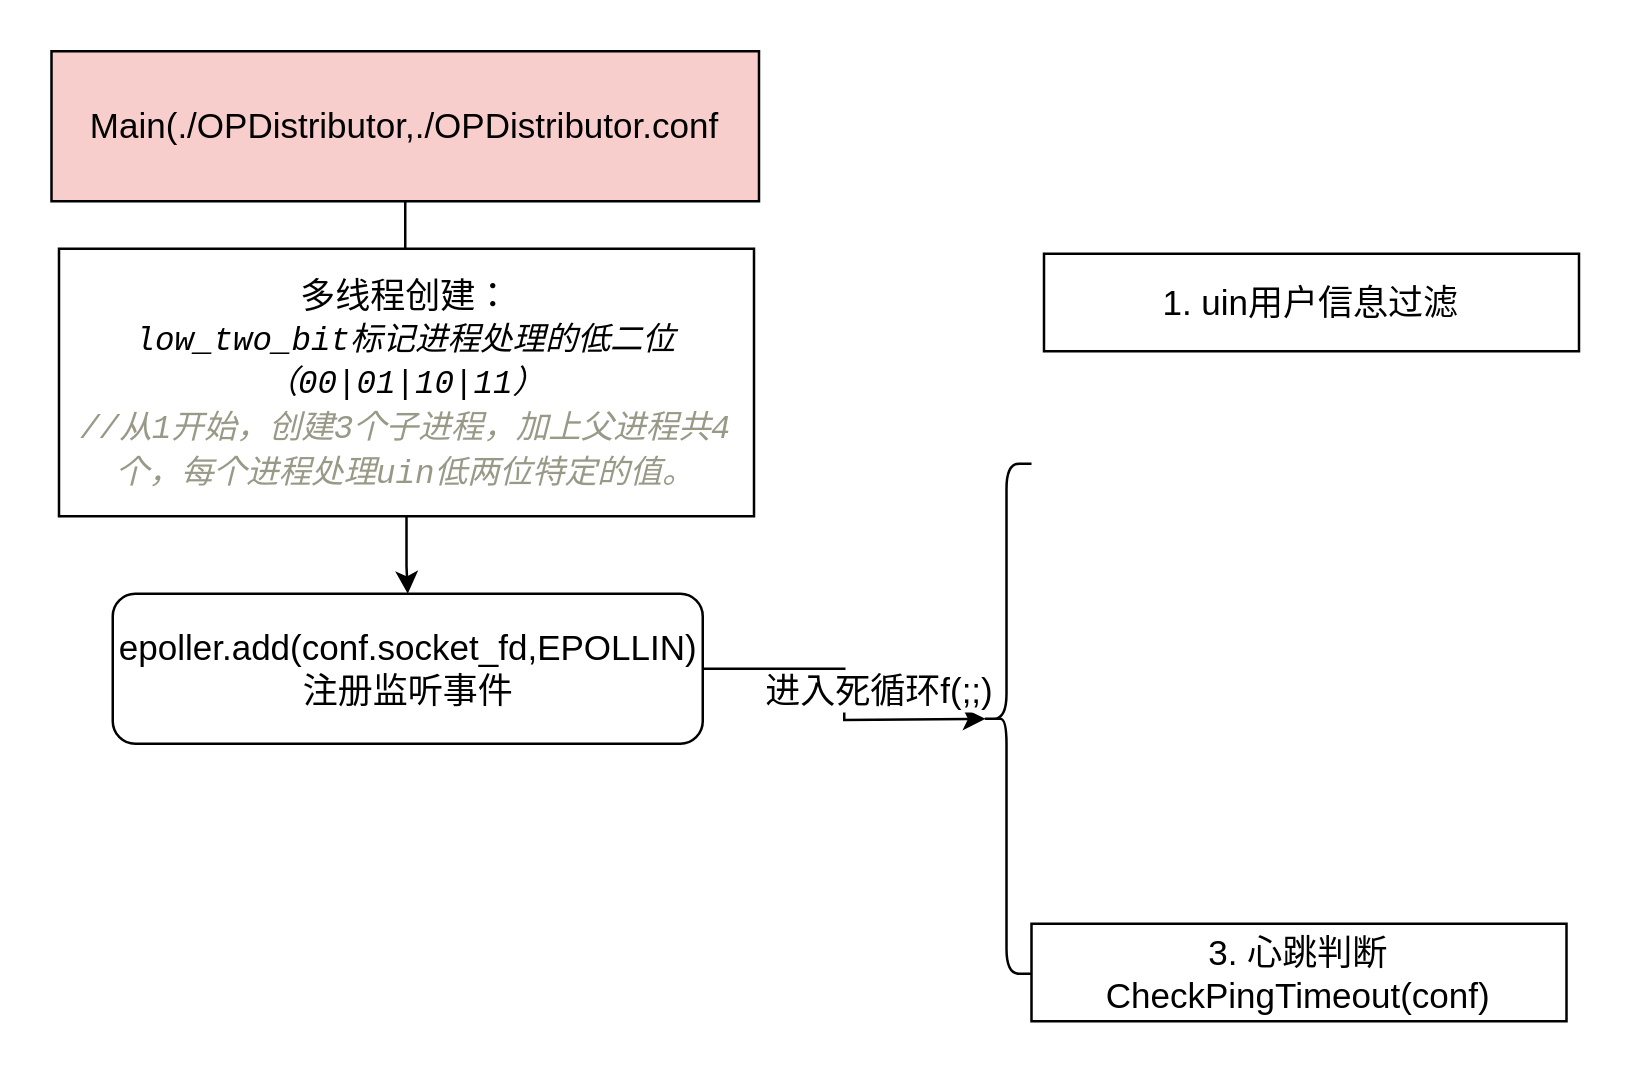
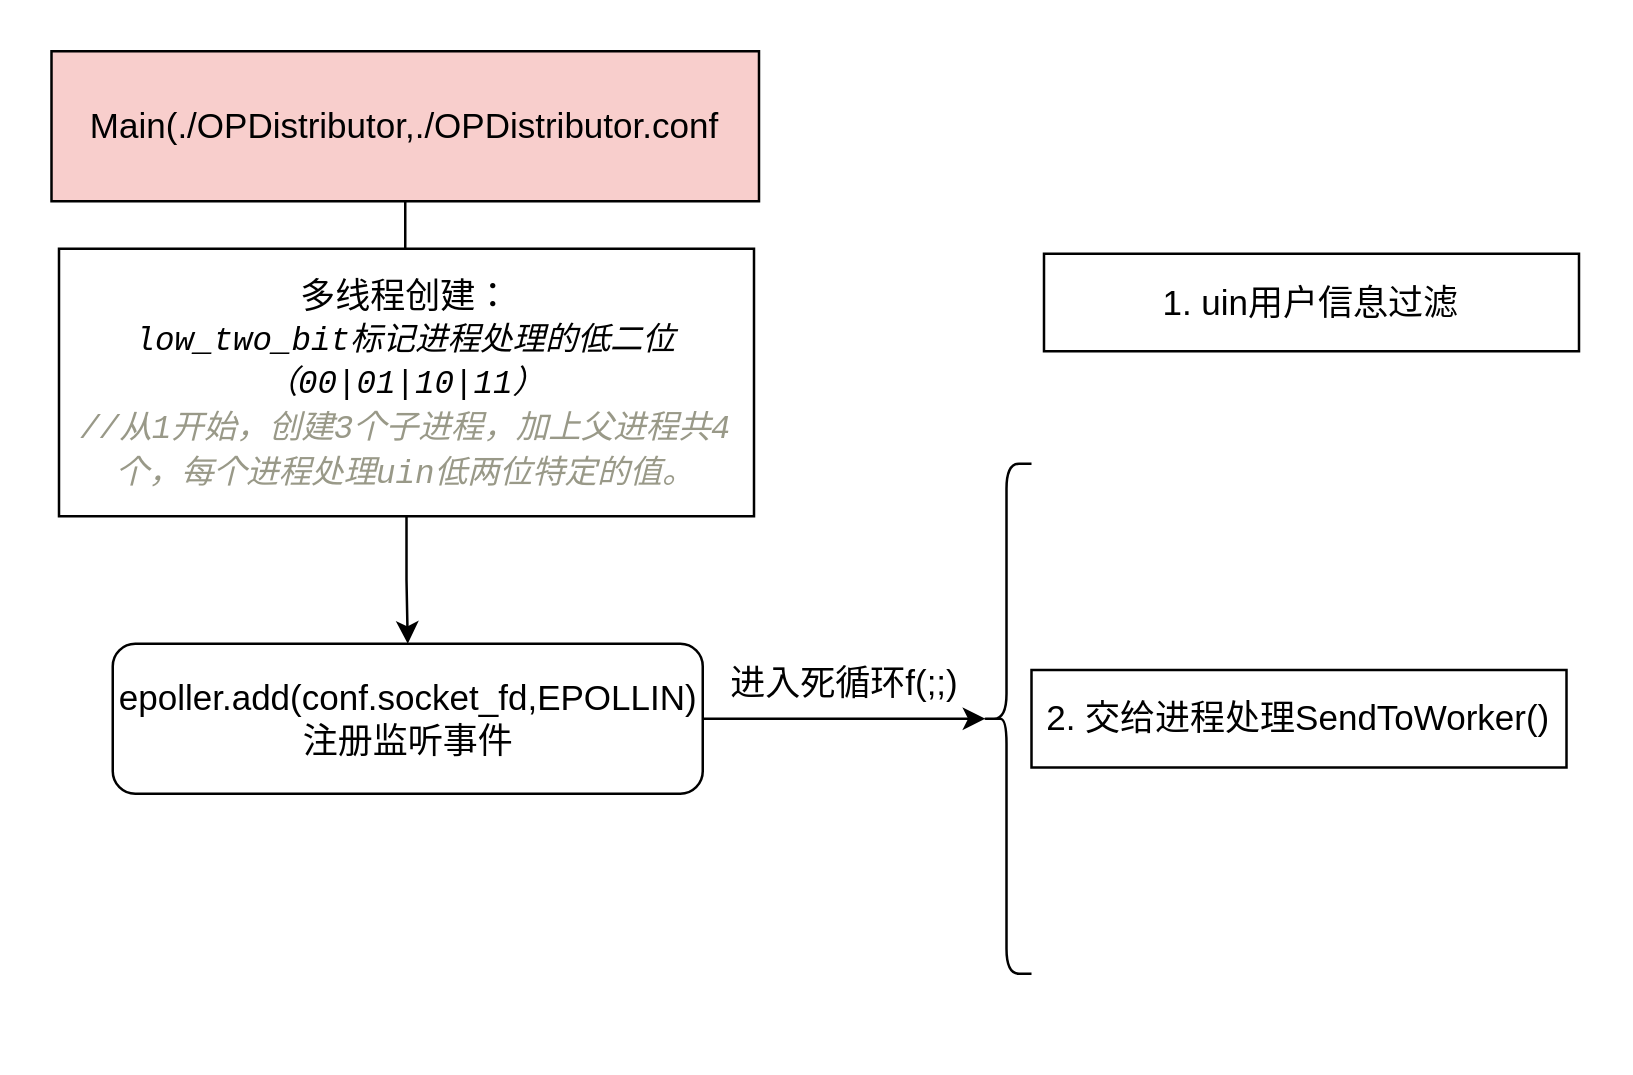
(408, 669) -> (408, 719)
none -> (1299, 719)
(1299, 973) -> none
